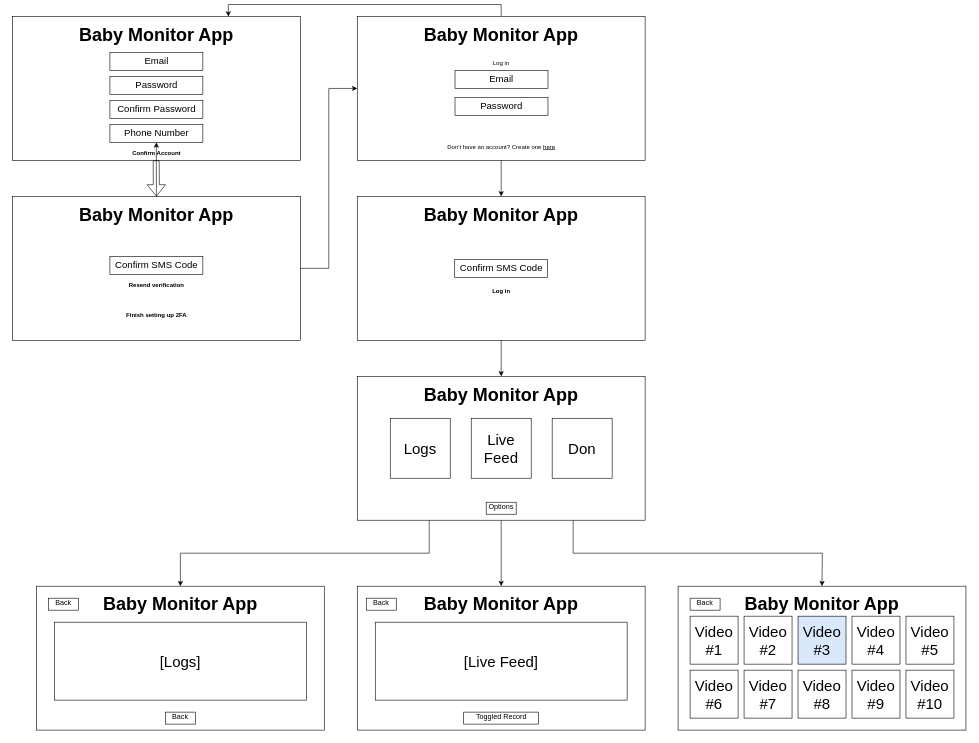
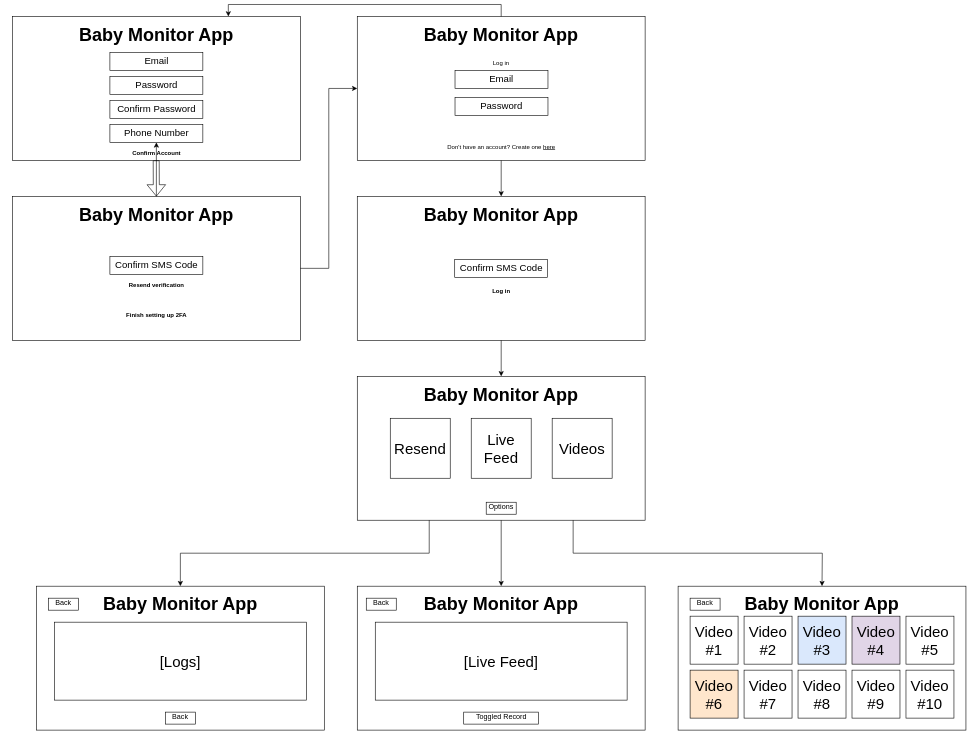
(420, 449) -> (420, 449)
(582, 449) -> (582, 449)
(876, 641) -> (876, 641)
(714, 695) -> (714, 695)
